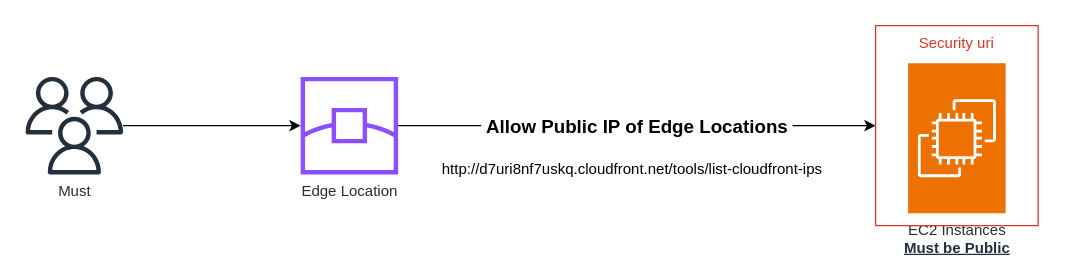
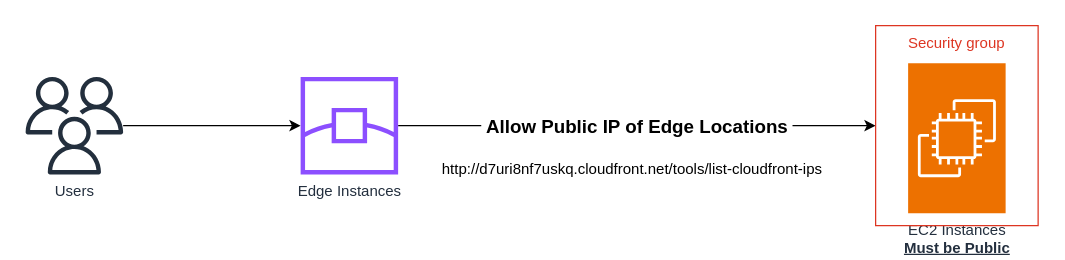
(957, 43) -> (957, 43)
(75, 192) -> (75, 192)
(350, 192) -> (350, 192)
